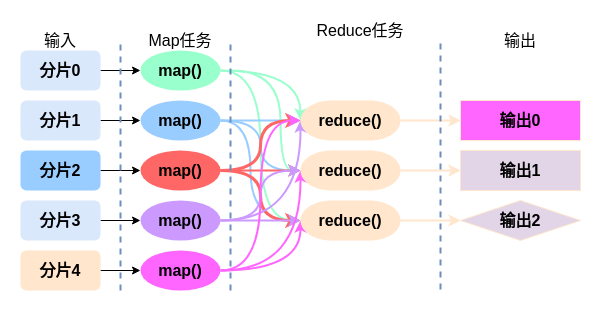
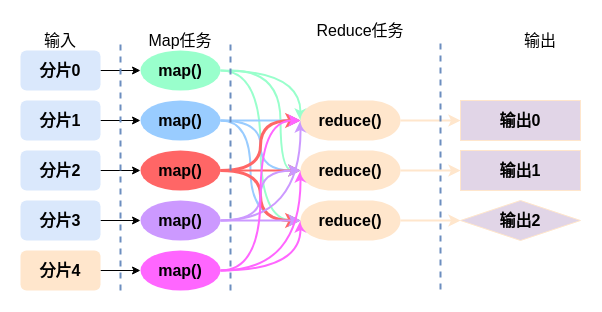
(521, 41) -> (541, 41)
(521, 121) -> (521, 121)
(61, 171) -> (61, 171)
